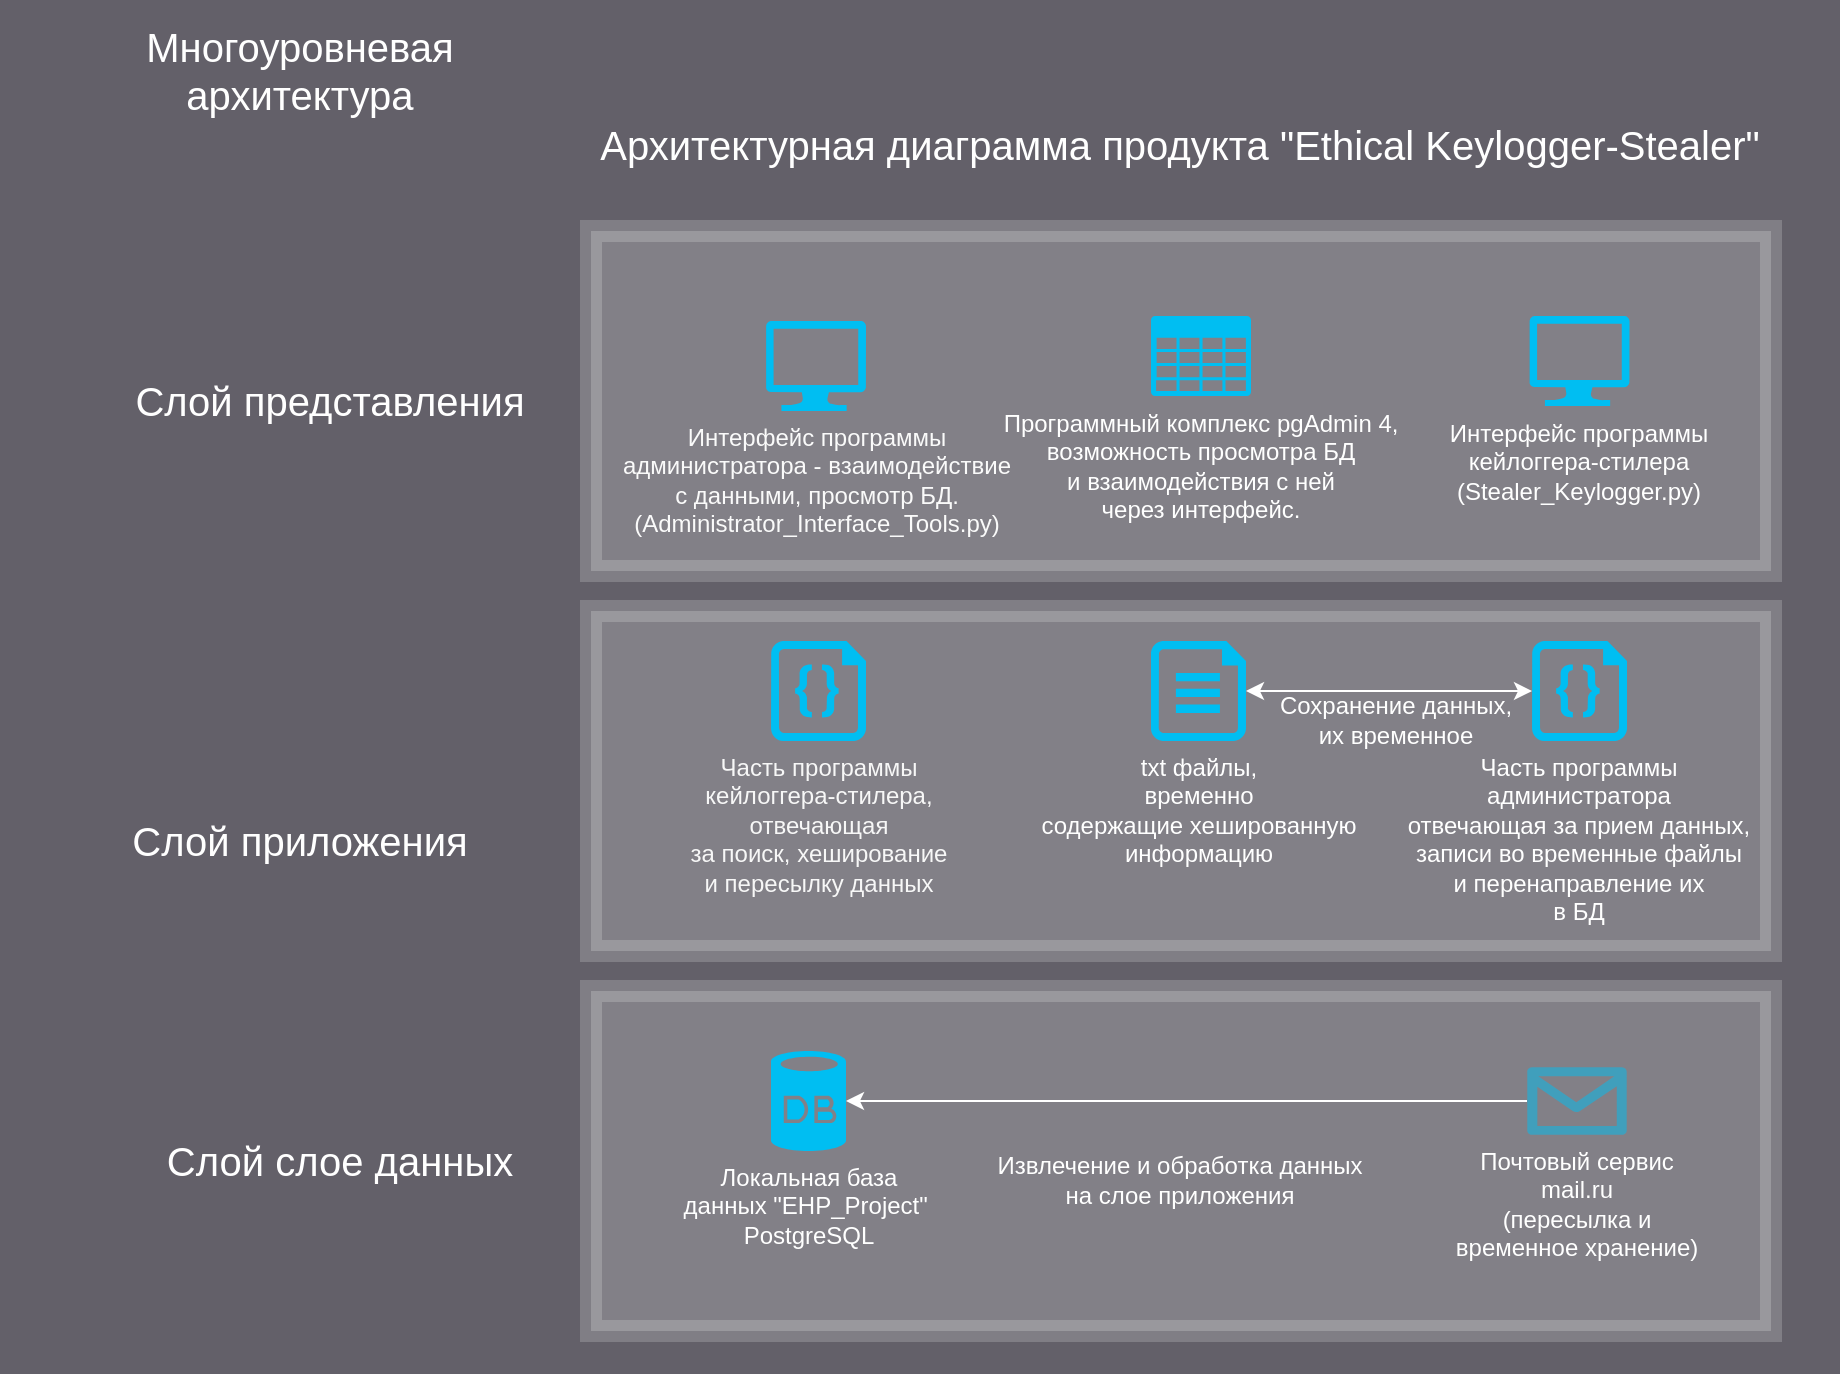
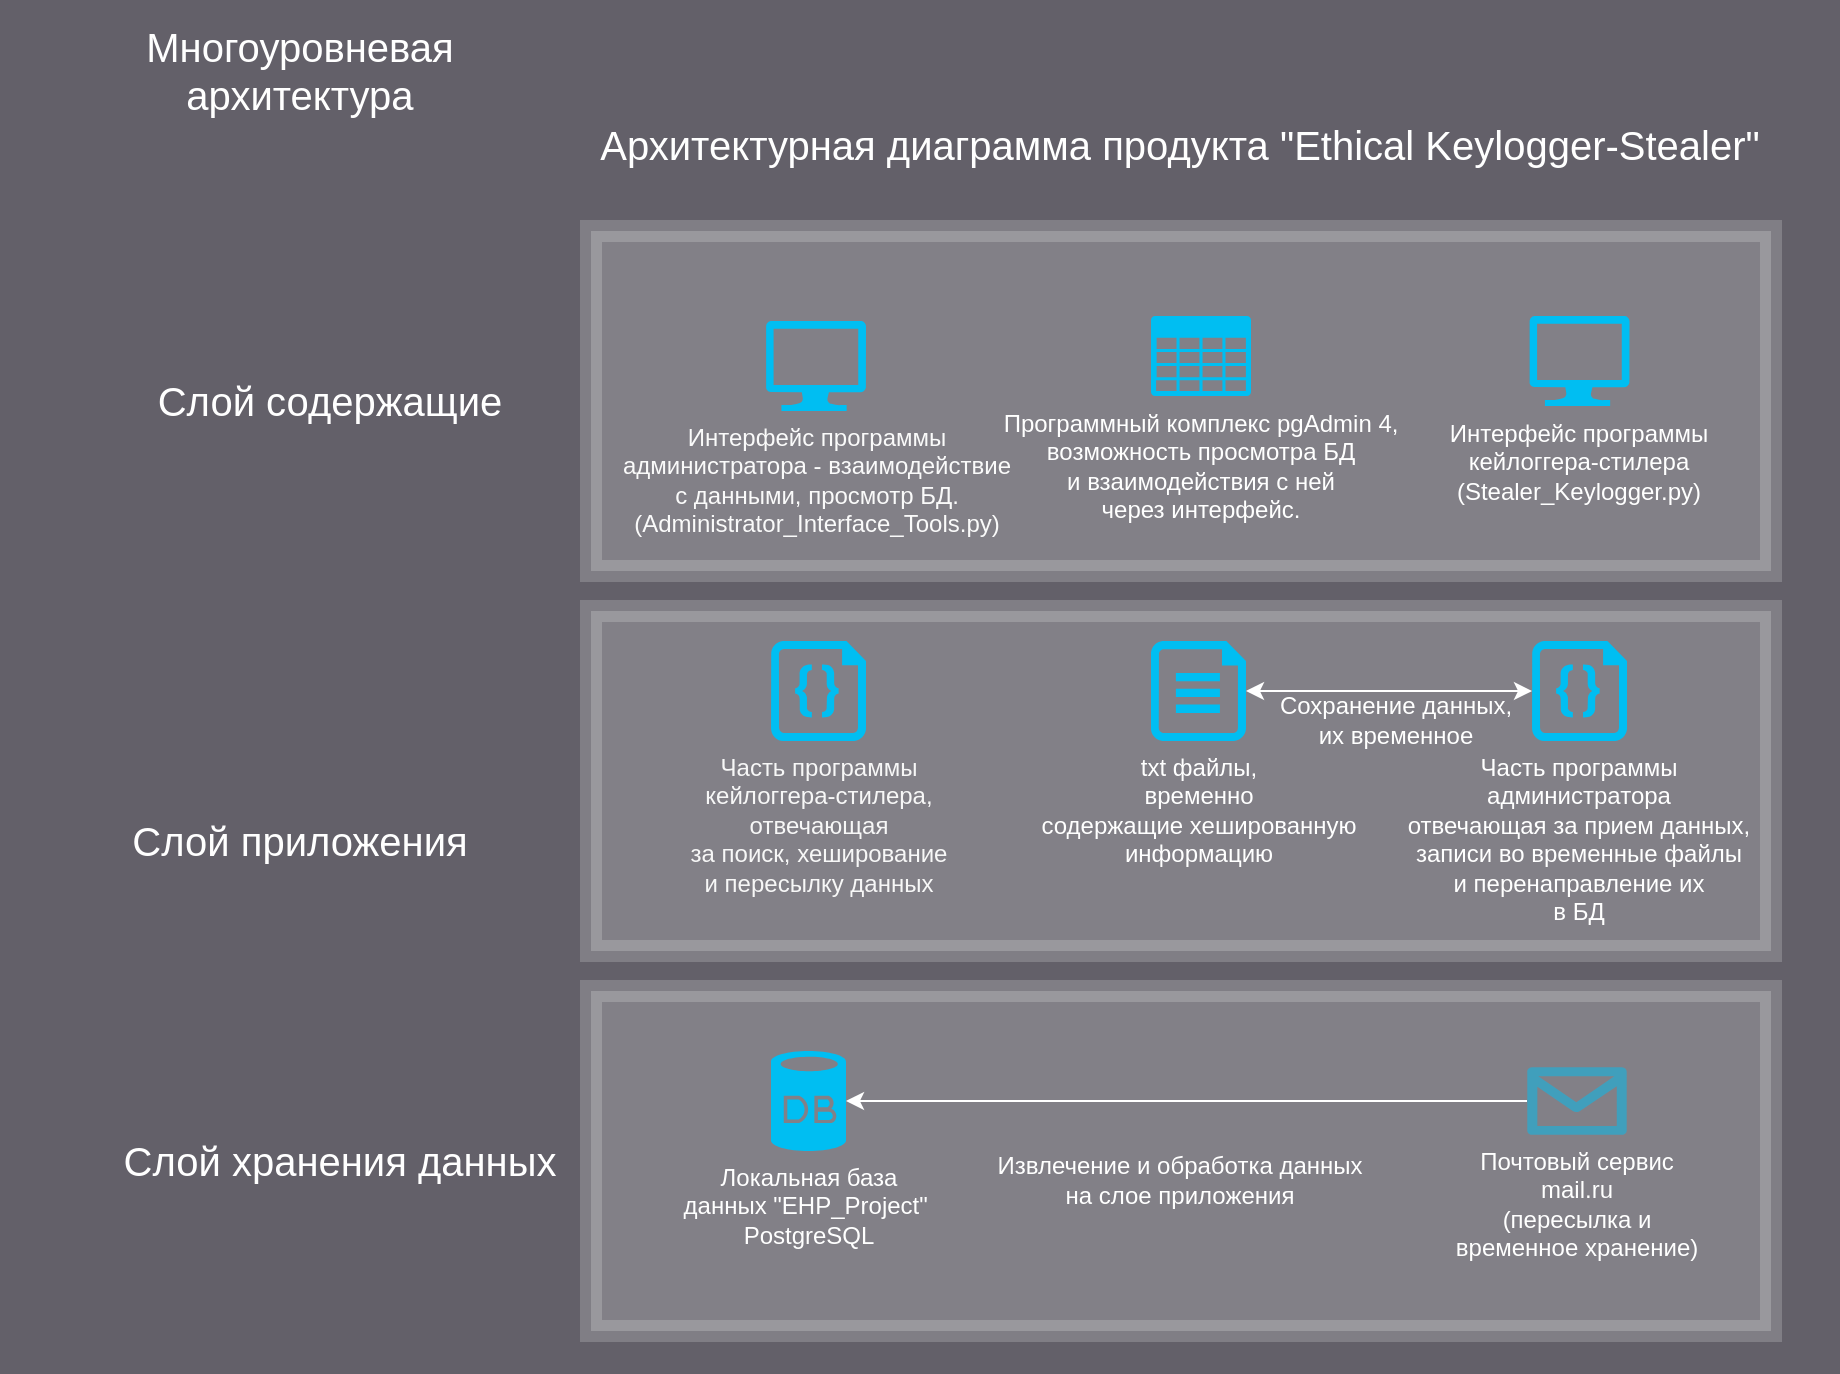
(331, 401) -> (331, 401)
(341, 1161) -> (341, 1161)
